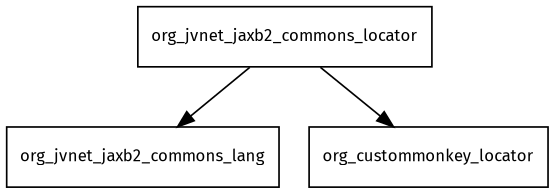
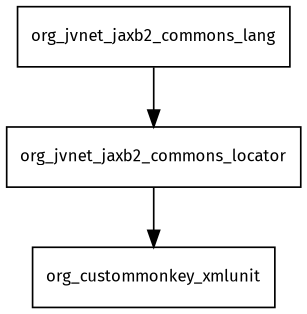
(220, 92) -> (154, 89)
(429, 157) -> (154, 277)
